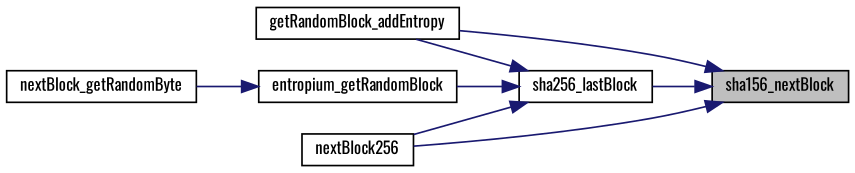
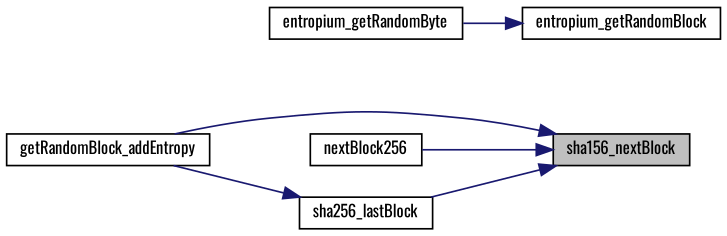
(101, 87) -> (366, 23)
(479, 87) -> none
(463, 121) -> none
